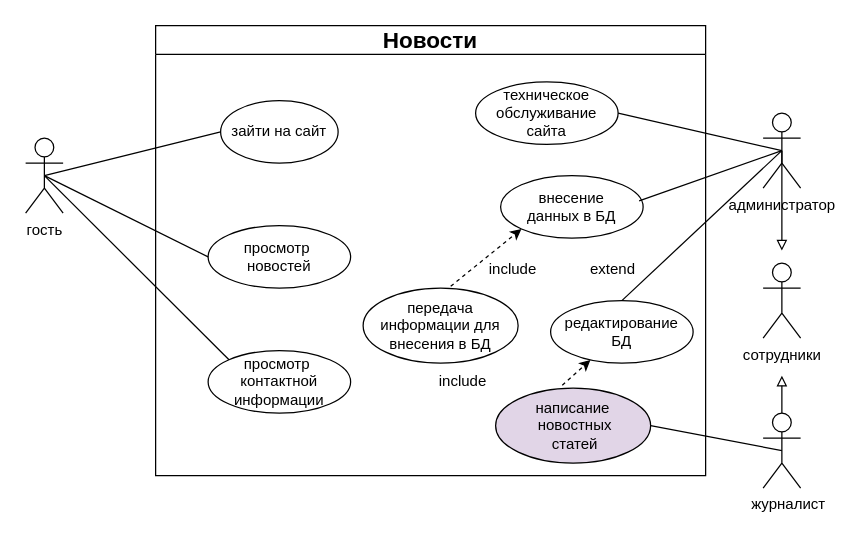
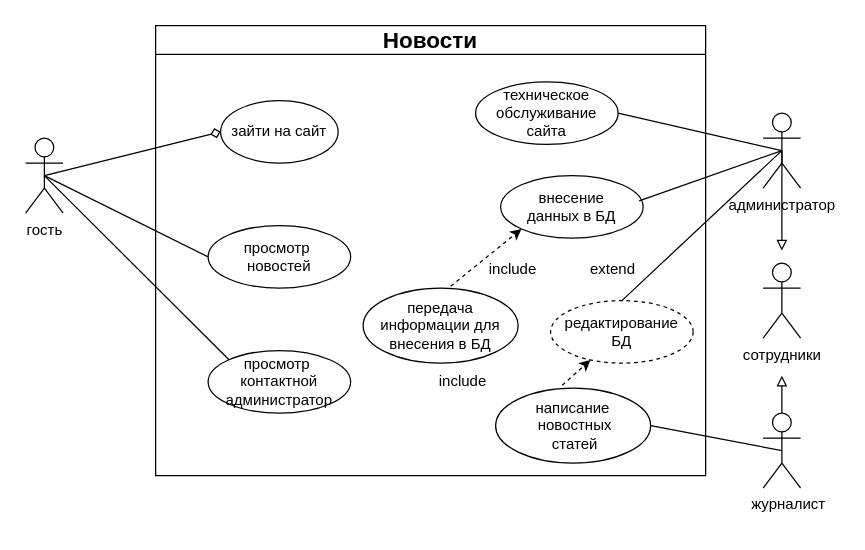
(215, 133) -> (210, 134)
(622, 332) -> (622, 332)
(279, 382) -> (279, 382)
(573, 426) -> (573, 426)
